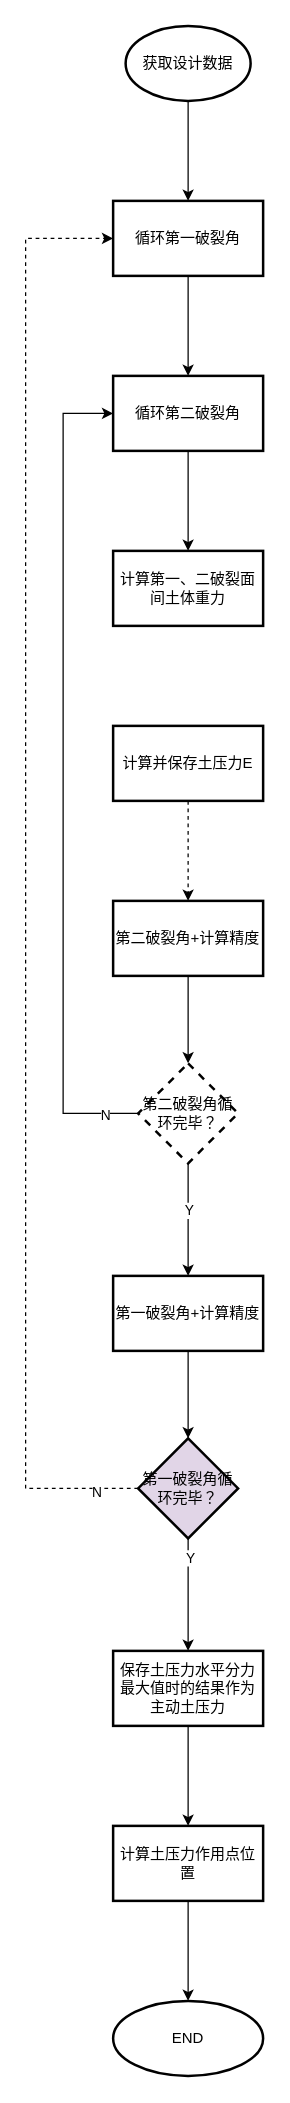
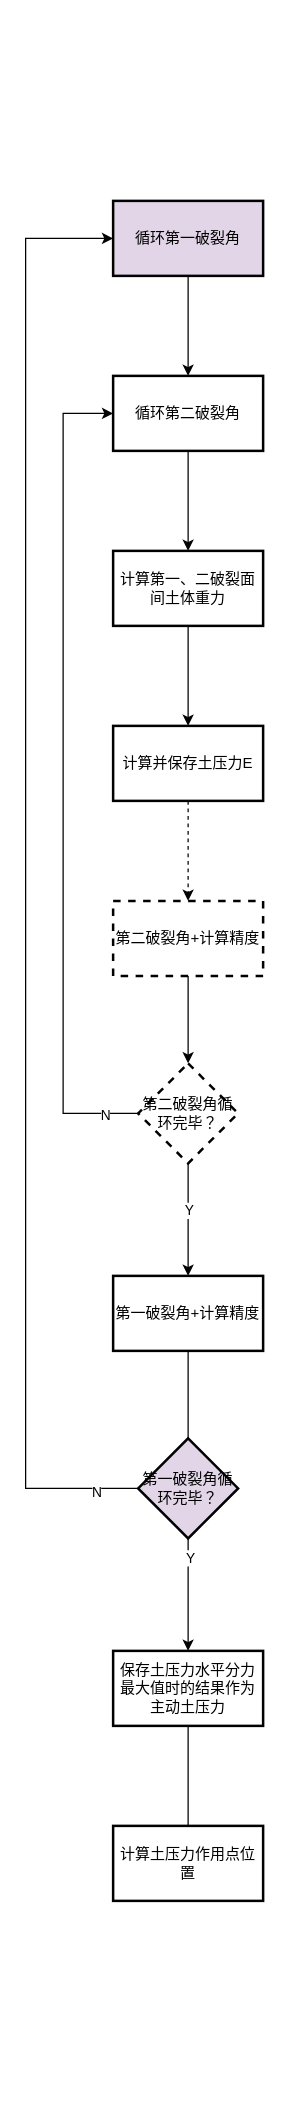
(188, 63) -> none
(188, 147) -> none
(188, 238) -> (188, 238)
none -> (188, 672)
(26, 856) -> (26, 856)
(188, 938) -> (188, 938)
(188, 1428) -> (188, 1431)
(188, 1816) -> (188, 1819)
(188, 1947) -> none
(188, 2038) -> none
